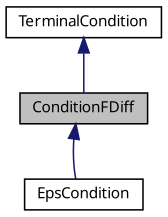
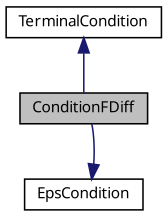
(74, 159) -> (94, 144)
